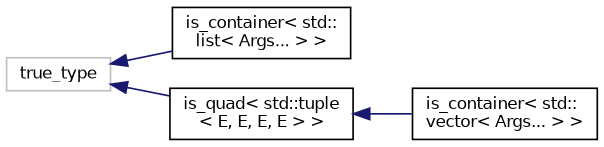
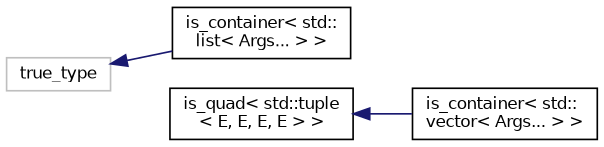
(148, 92) -> none
